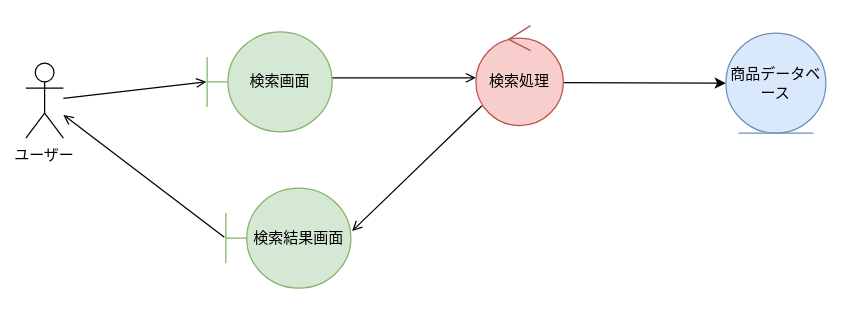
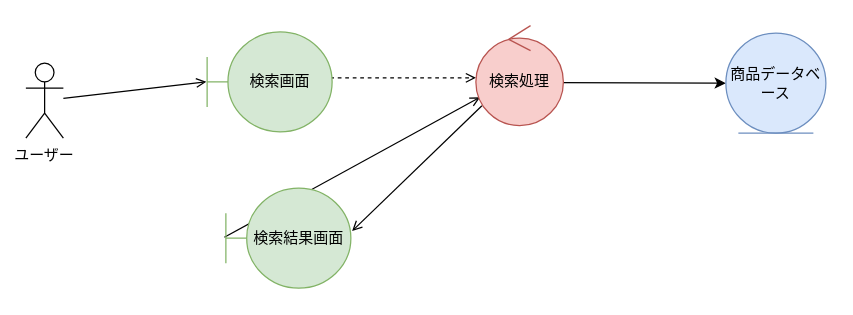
(402, 78) -> (402, 78)
(144, 177) -> (394, 144)
